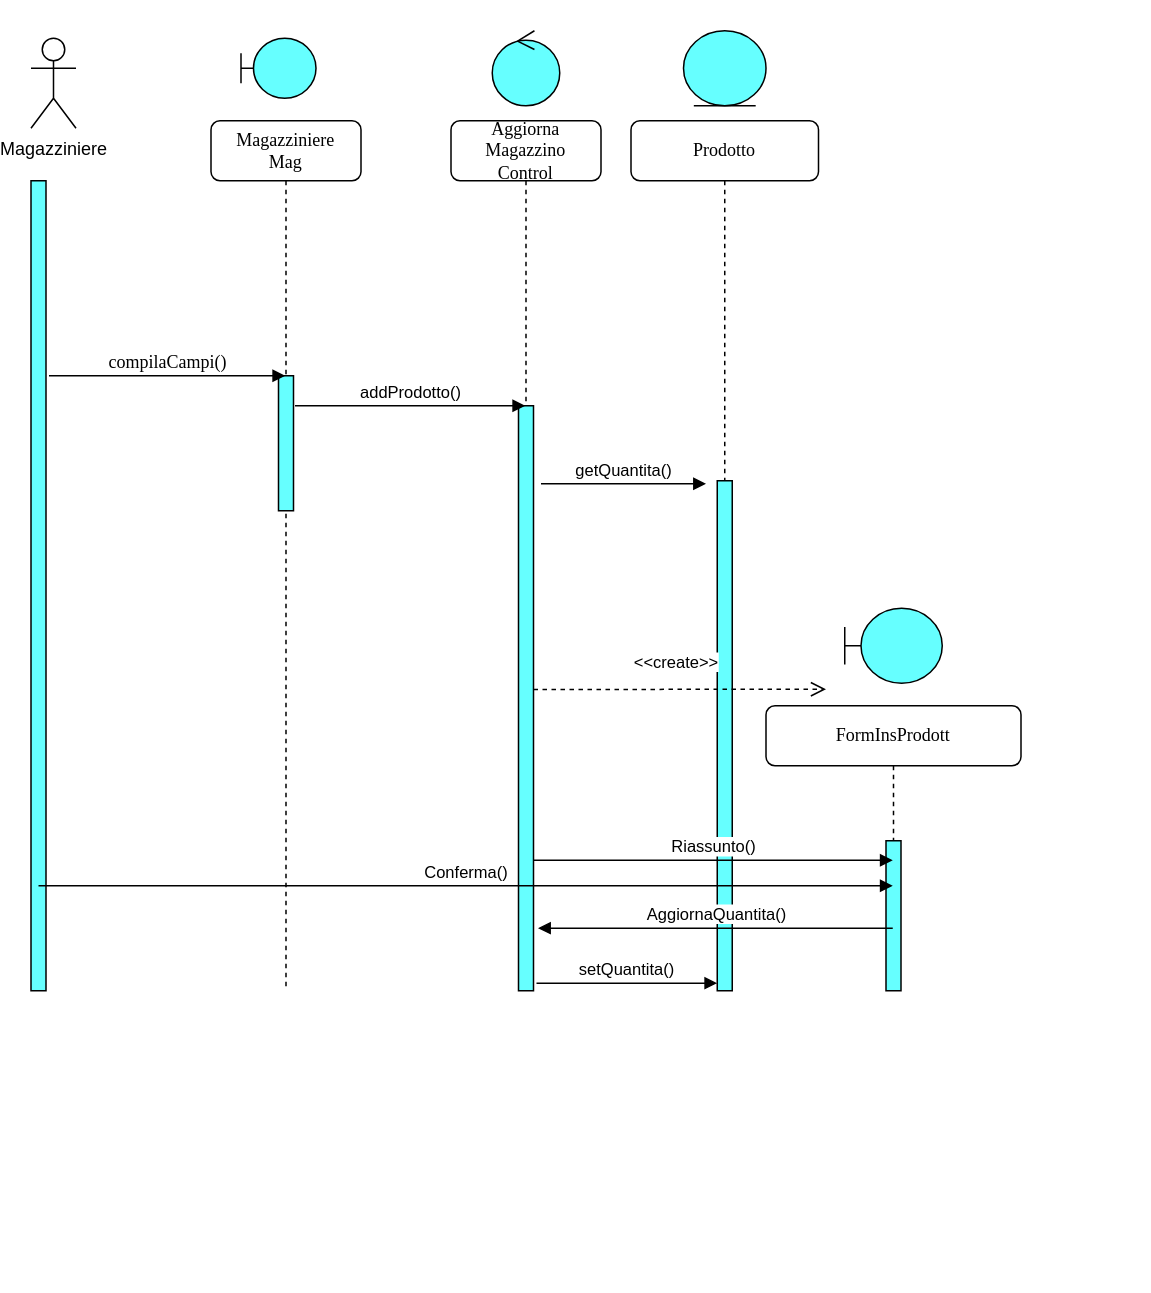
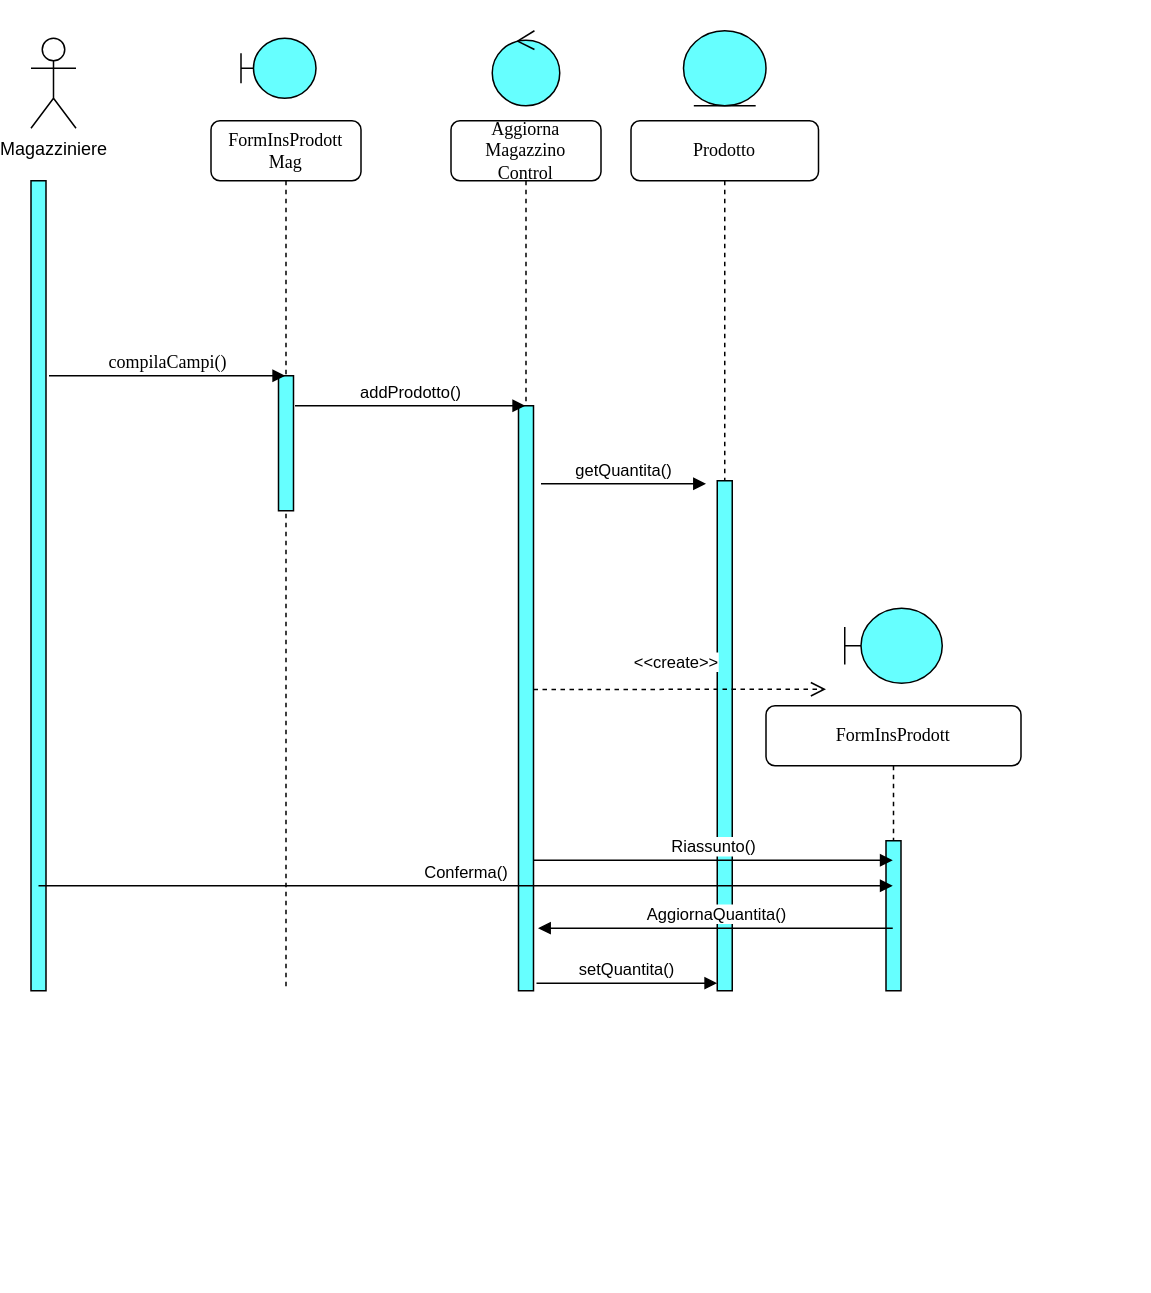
(286, 151) -> (286, 151)
